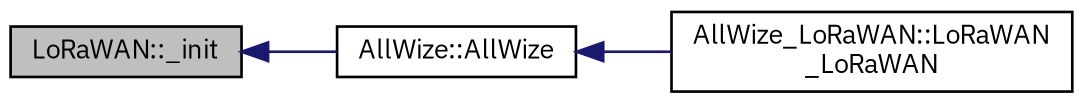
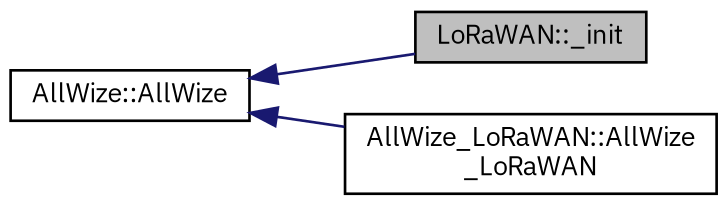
(303, 52) -> (346, 64)
(872, 52) -> (531, 154)
